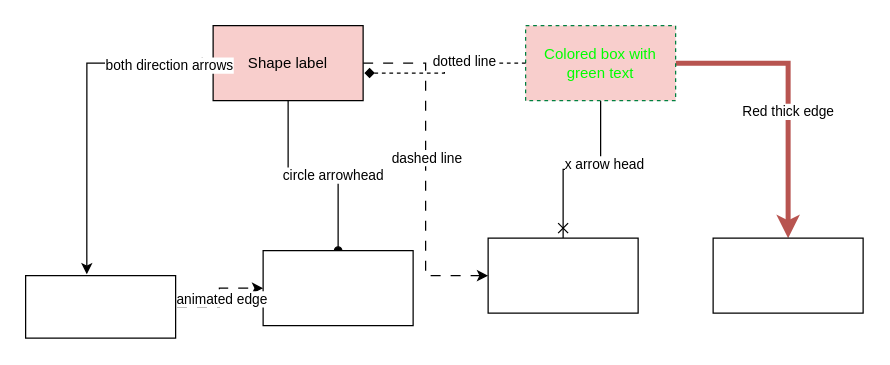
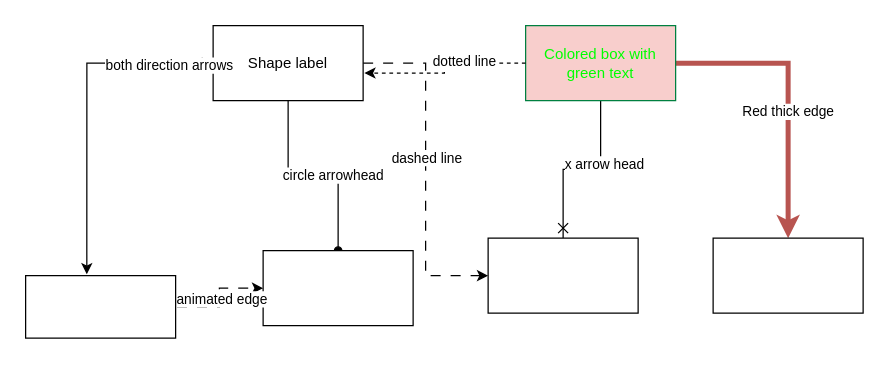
(288, 63) -> (288, 63)
(601, 63) -> (601, 63)
(375, 73) -> (374, 73)
